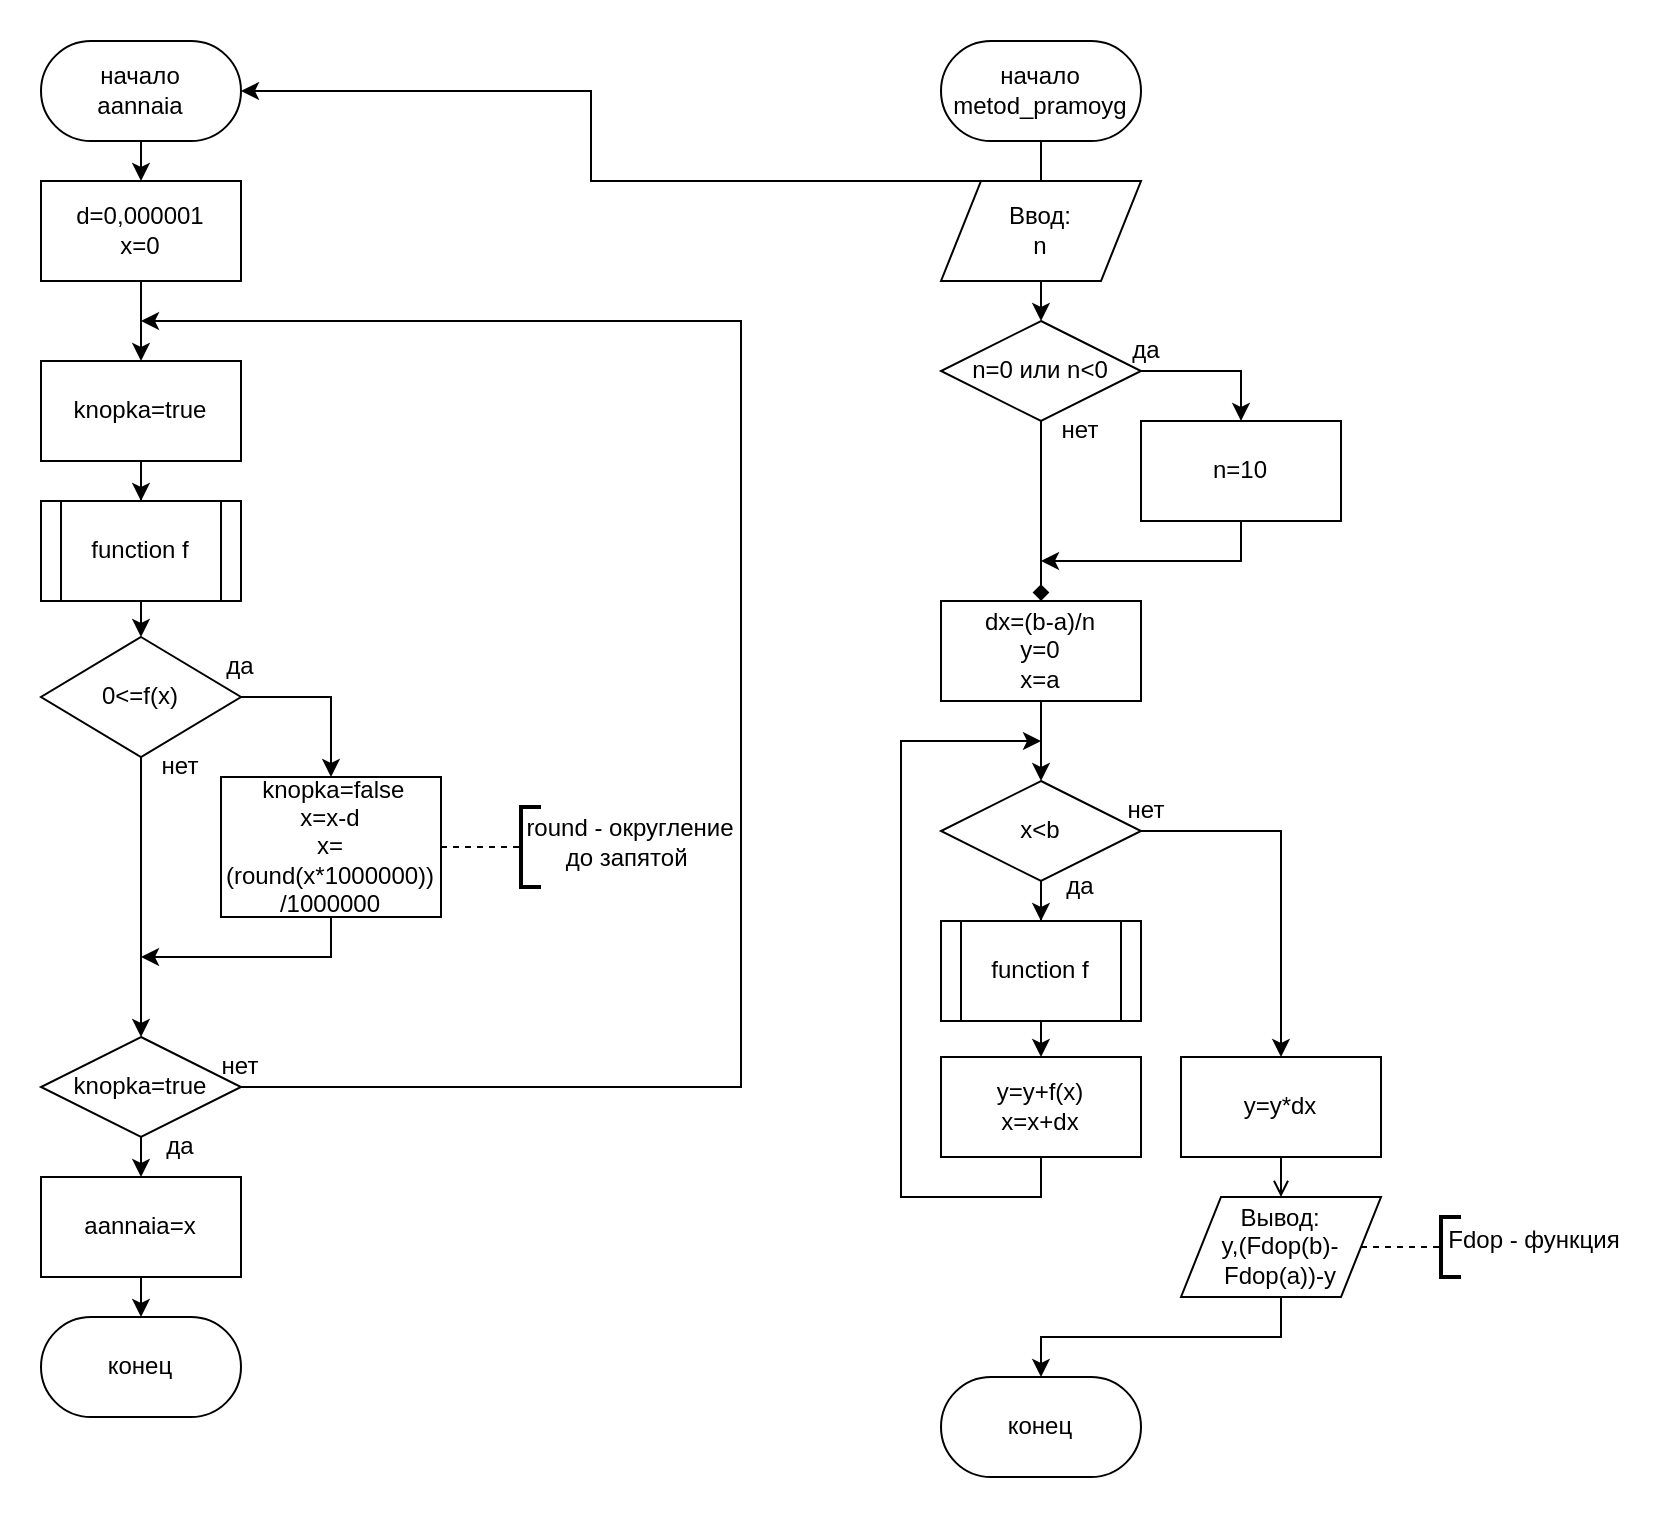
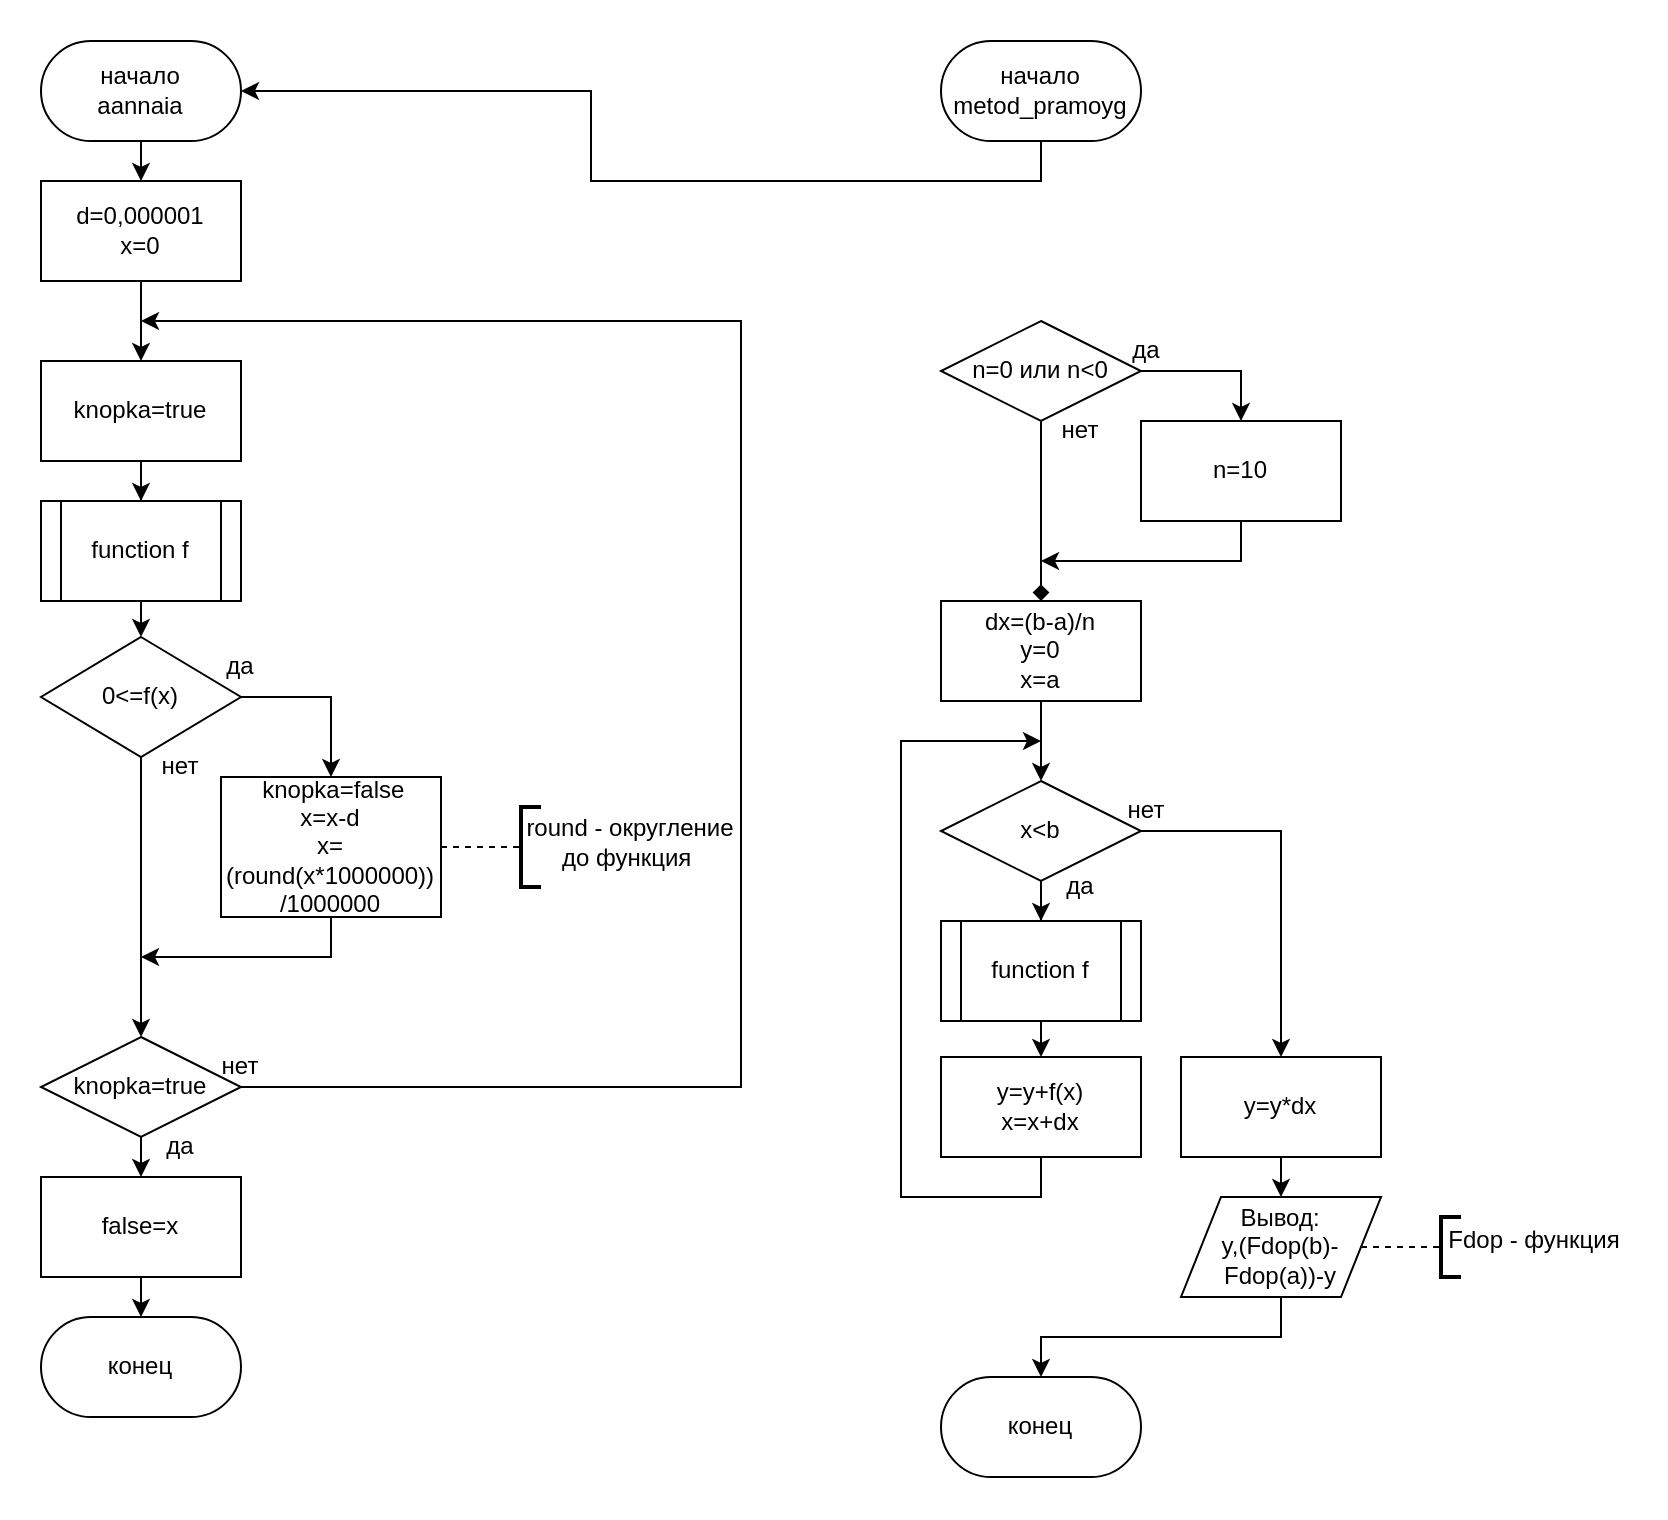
(1041, 231) -> none
(1041, 294) -> none
(631, 843) -> (631, 843)
(1281, 1185) -> (1281, 1182)
(141, 1227) -> (141, 1227)
